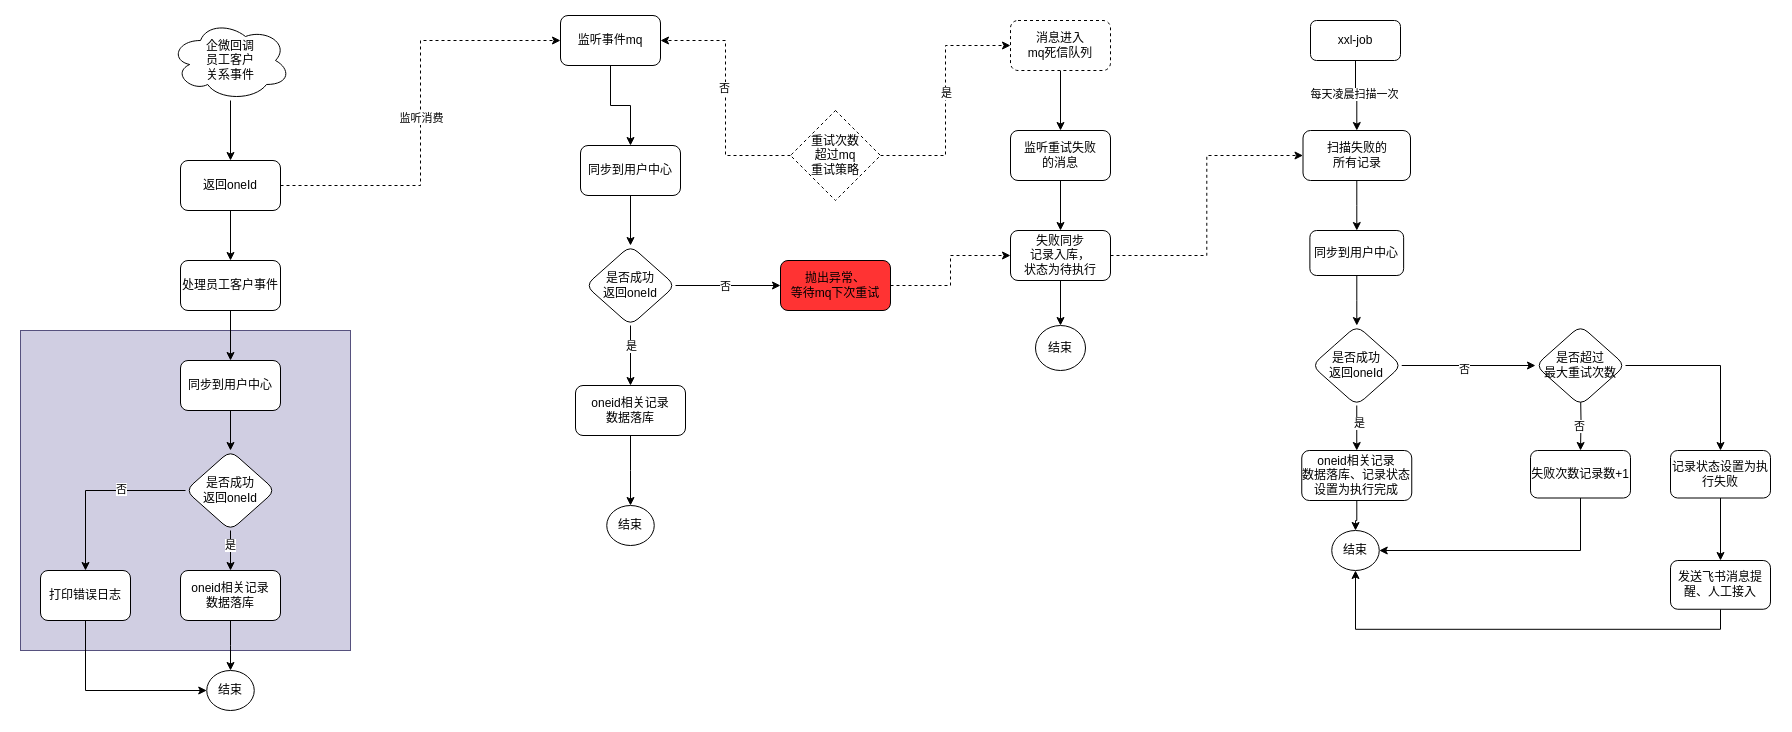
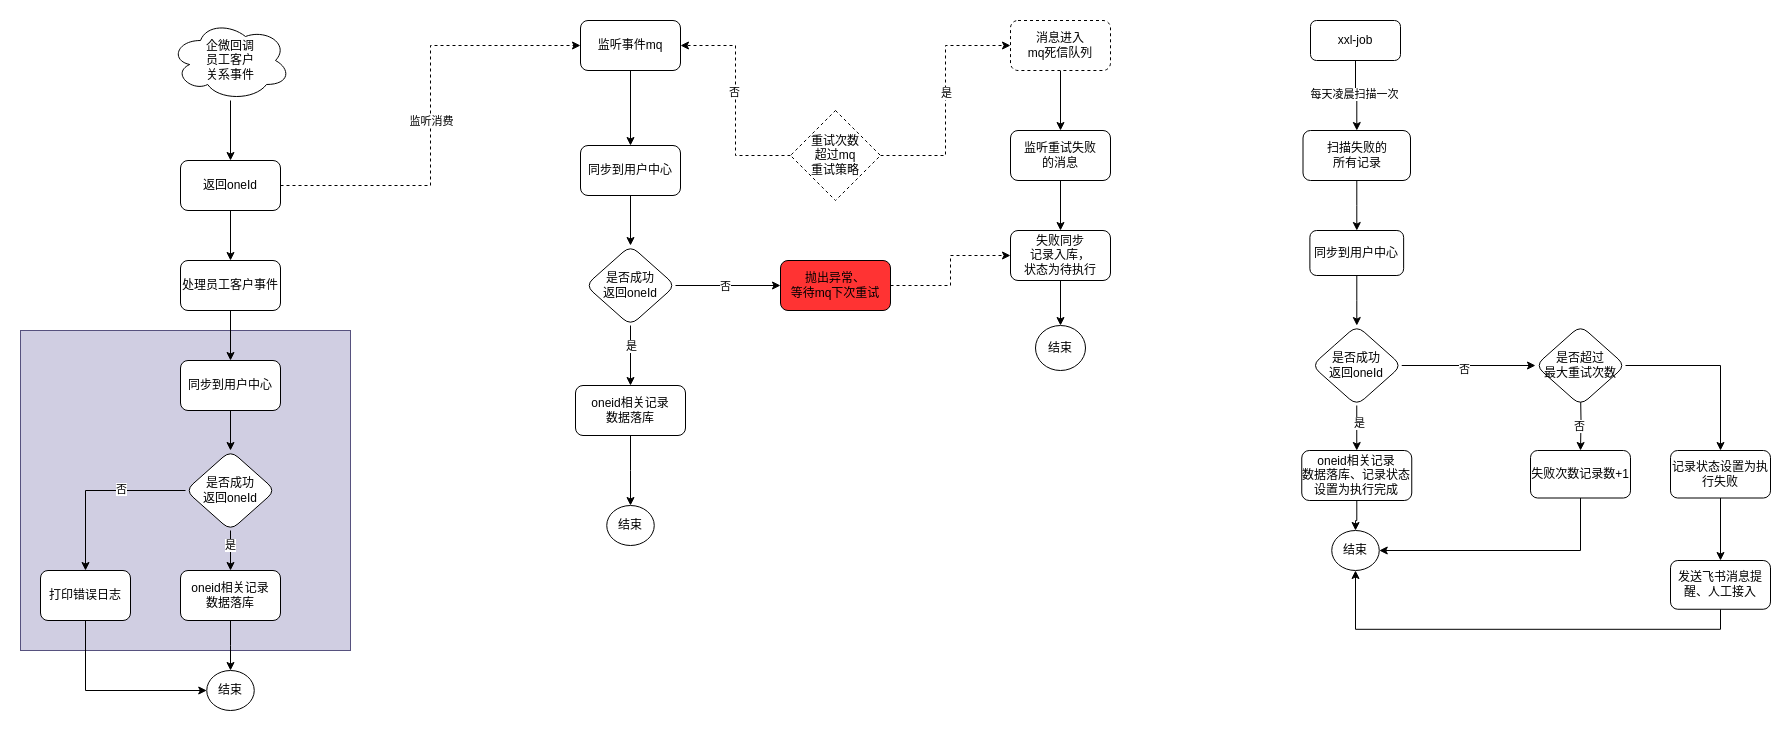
(611, 41) -> (631, 46)
(1207, 210) -> none
